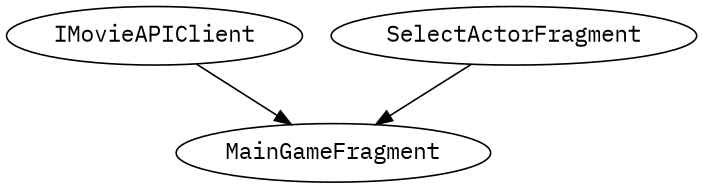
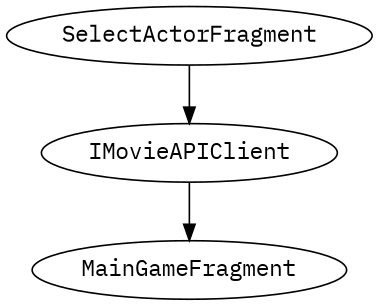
(431, 90) -> (189, 86)
